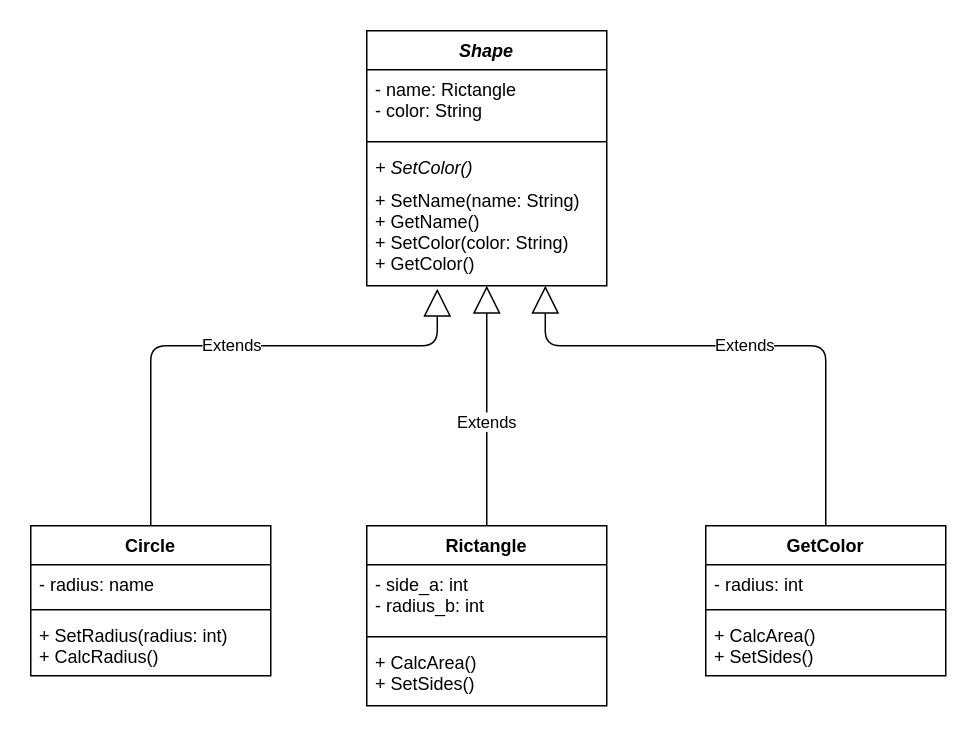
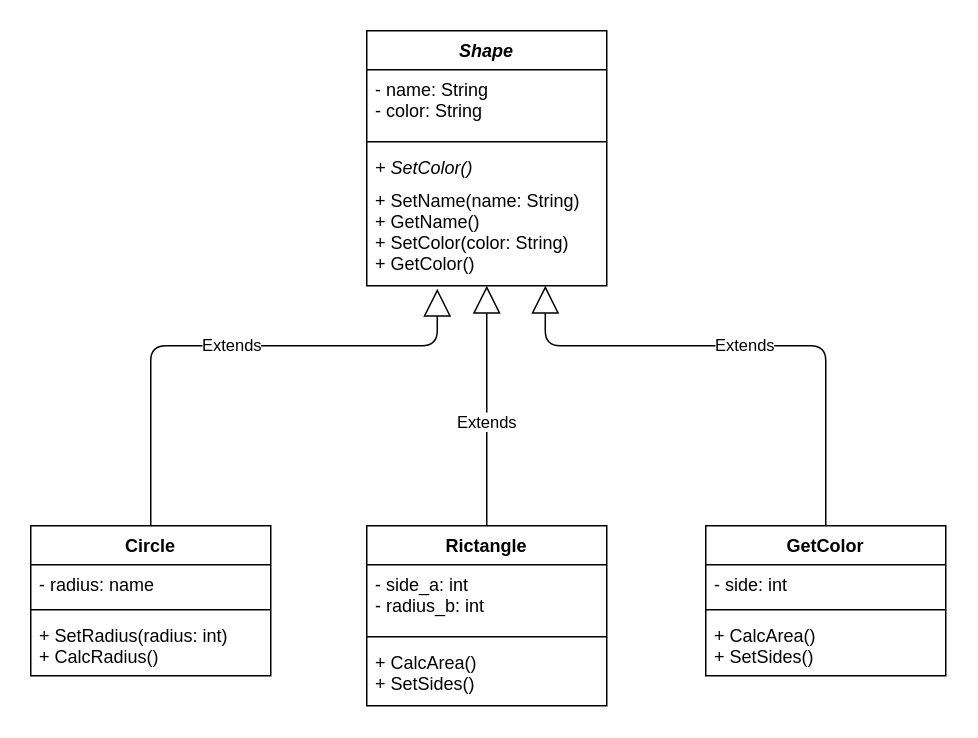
(449, 90) -> (436, 90)
(768, 585) -> (758, 585)
